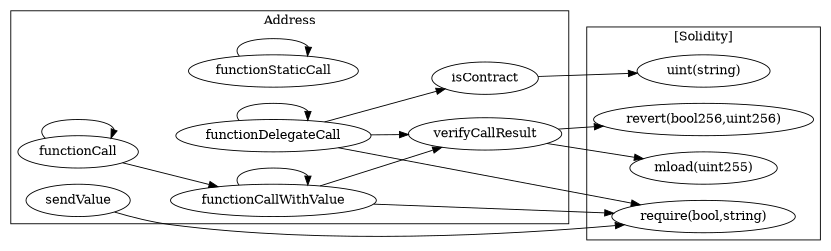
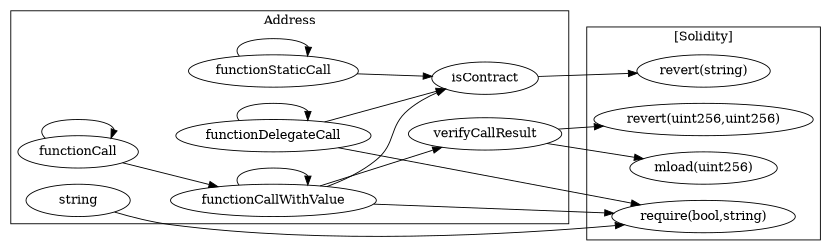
(704, 71) -> (704, 71)
none -> (390, 75)
(704, 120) -> (704, 120)
(385, 135) -> none
none -> (388, 145)
(704, 168) -> (704, 168)
(78, 200) -> (78, 200)
